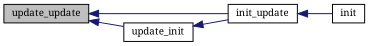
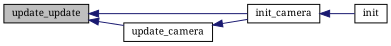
(263, 14) -> (284, 14)
(158, 32) -> (168, 32)
